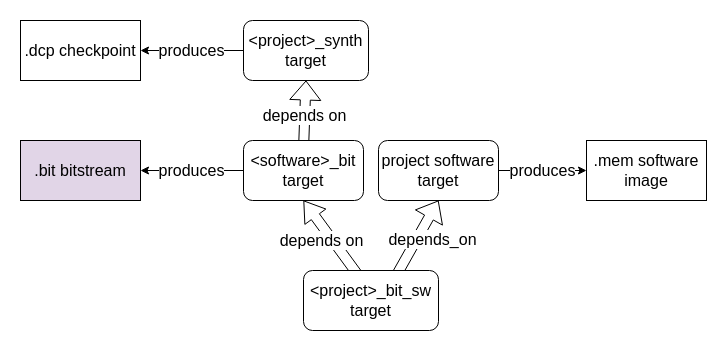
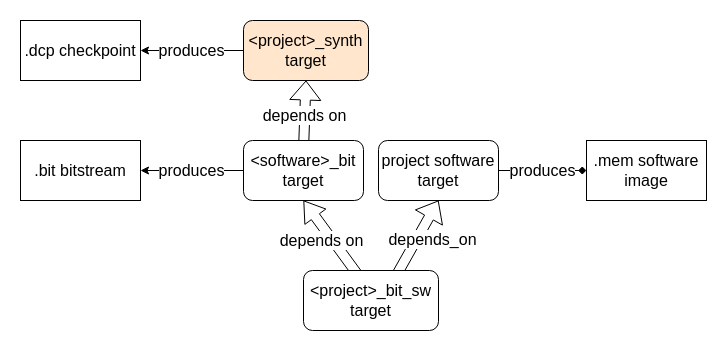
(306, 51) -> (306, 51)
(81, 171) -> (81, 171)
(578, 171) -> (578, 171)
